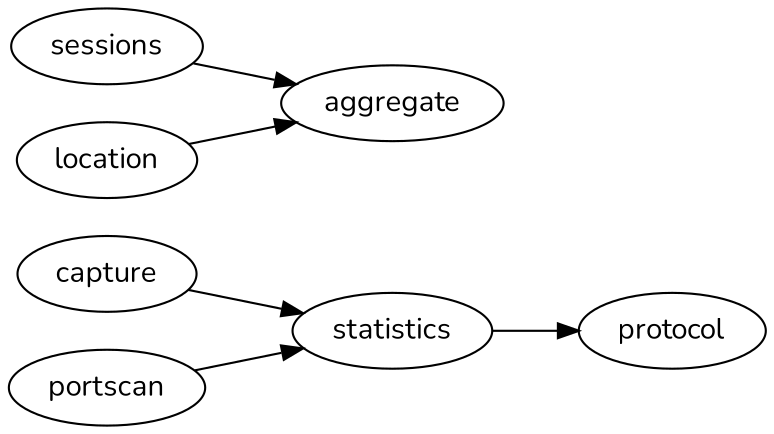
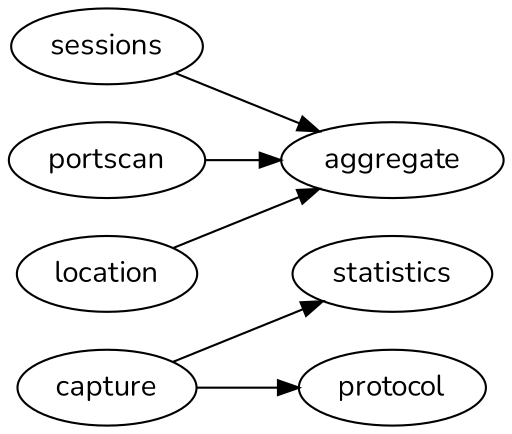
(525, 331) -> (237, 388)
(238, 362) -> (233, 160)
